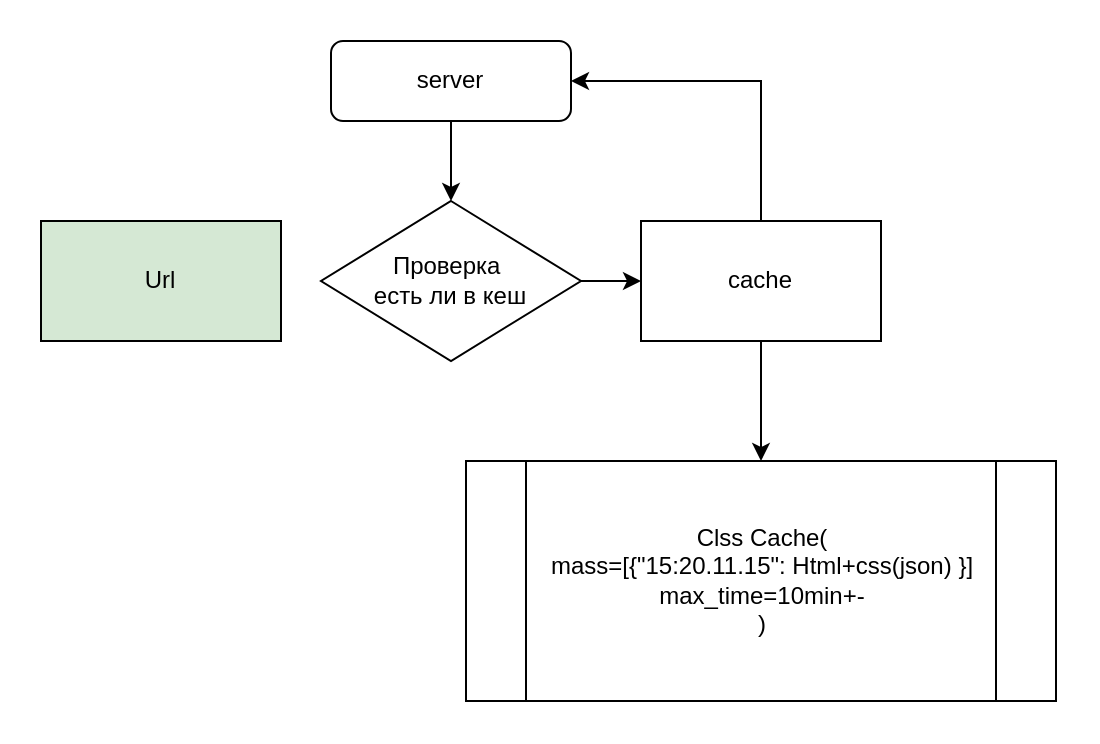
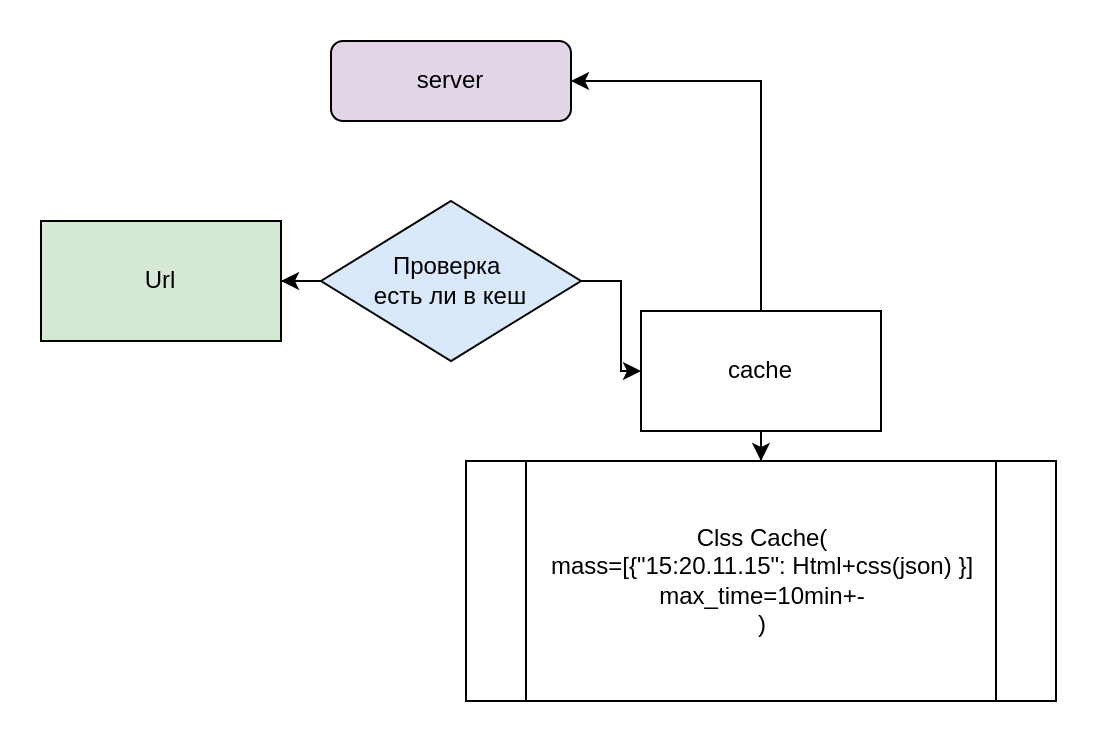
(451, 81) -> (451, 81)
(451, 154) -> none
none -> (295, 281)
(451, 281) -> (451, 281)
(761, 281) -> (761, 371)
